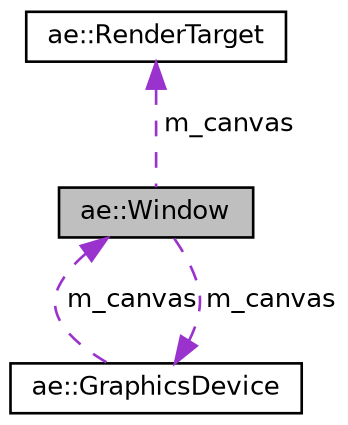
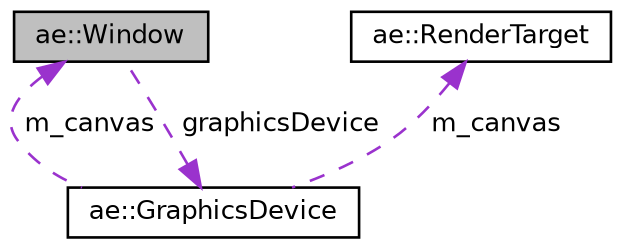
(156, 138) -> (379, 147)
(268, 300) -> (278, 125)
